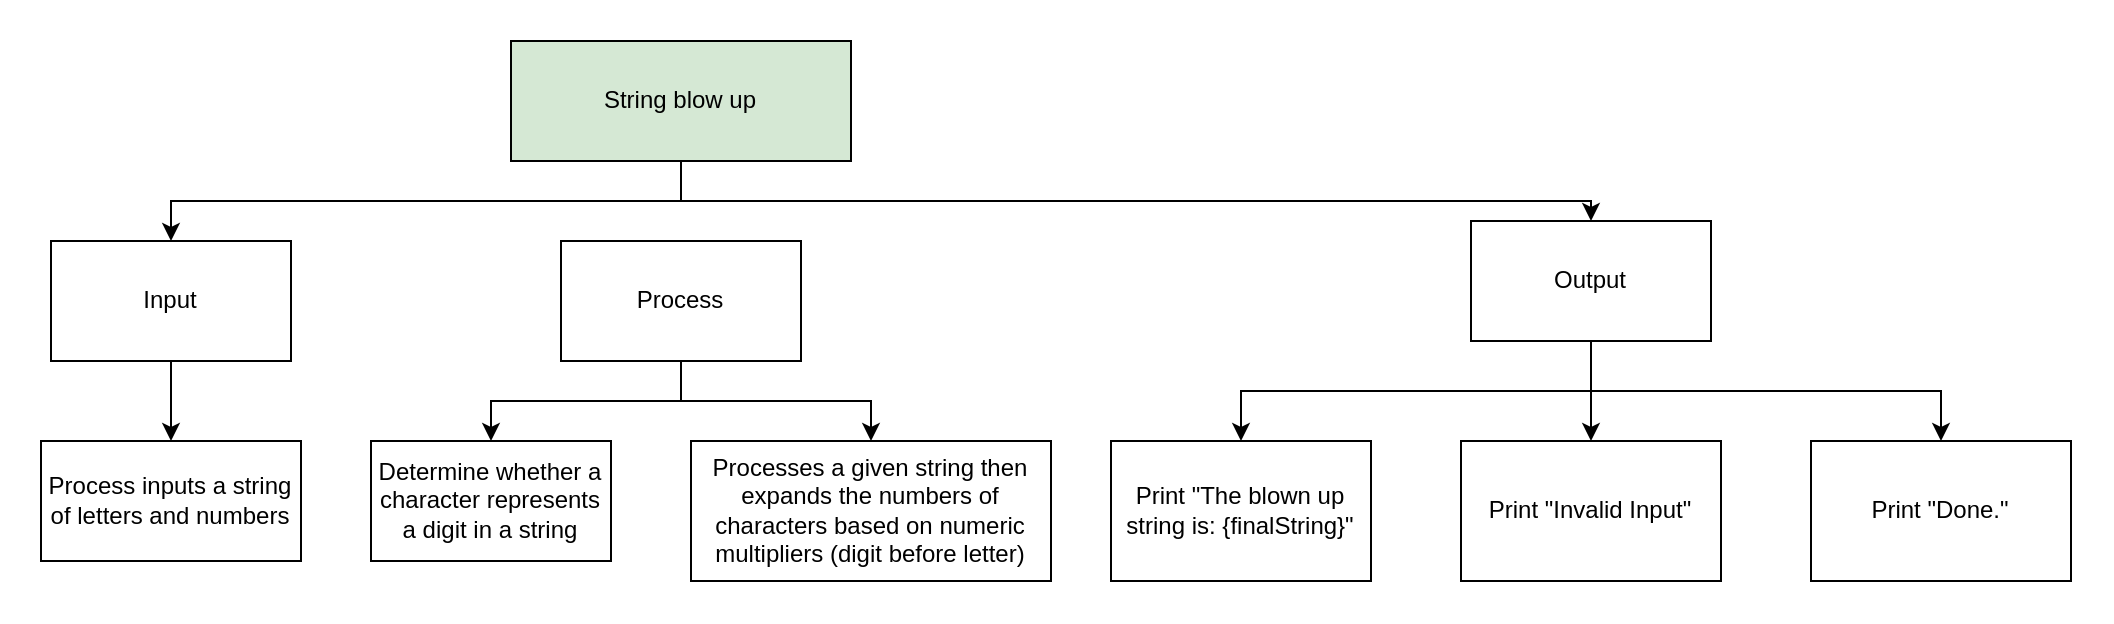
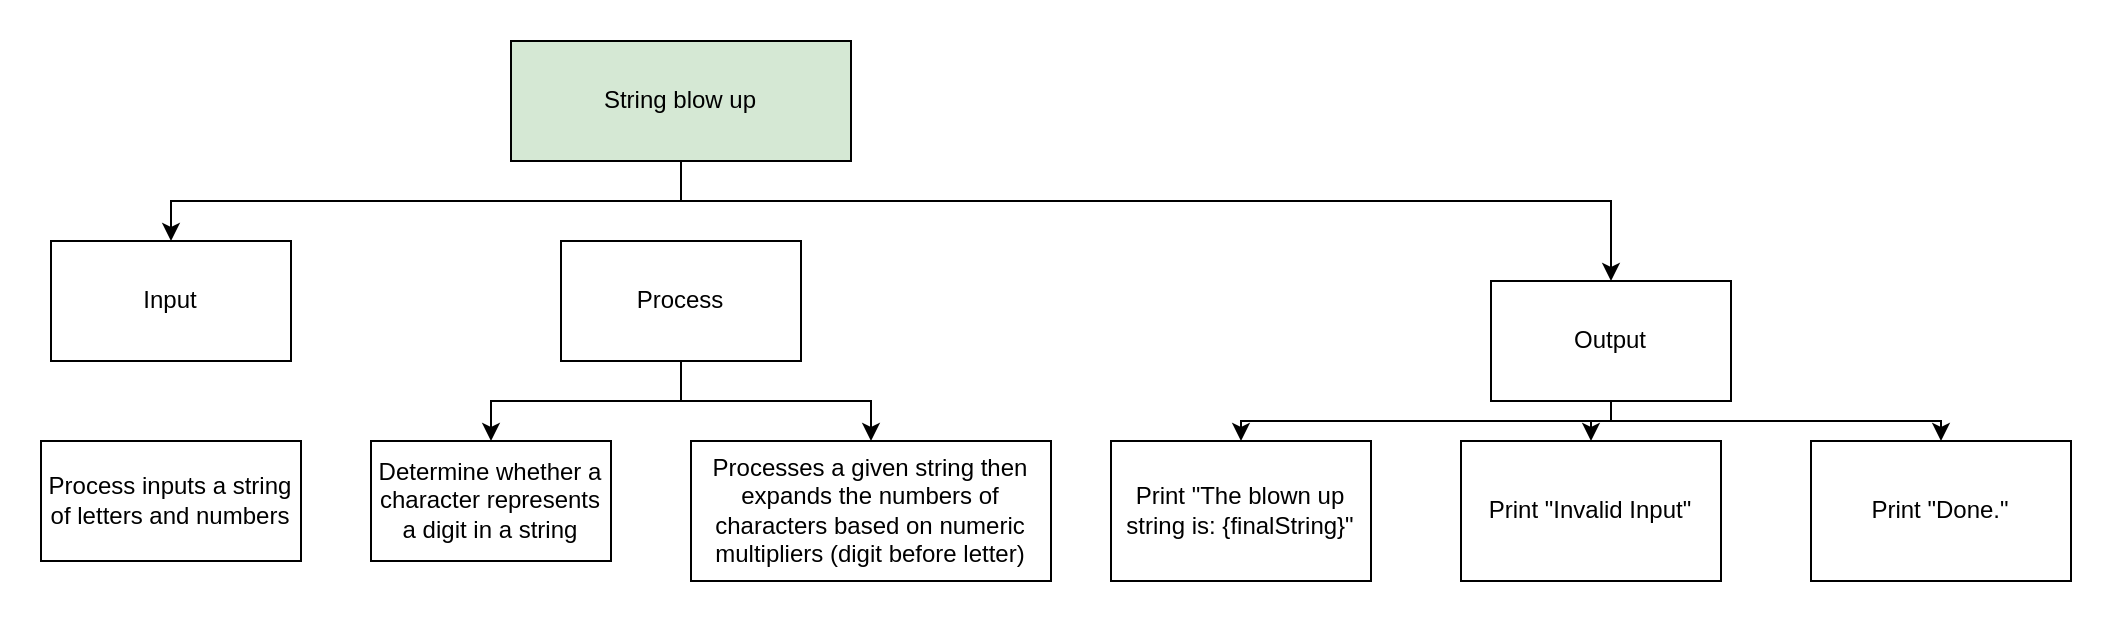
(1591, 281) -> (1611, 341)
(171, 394) -> none
